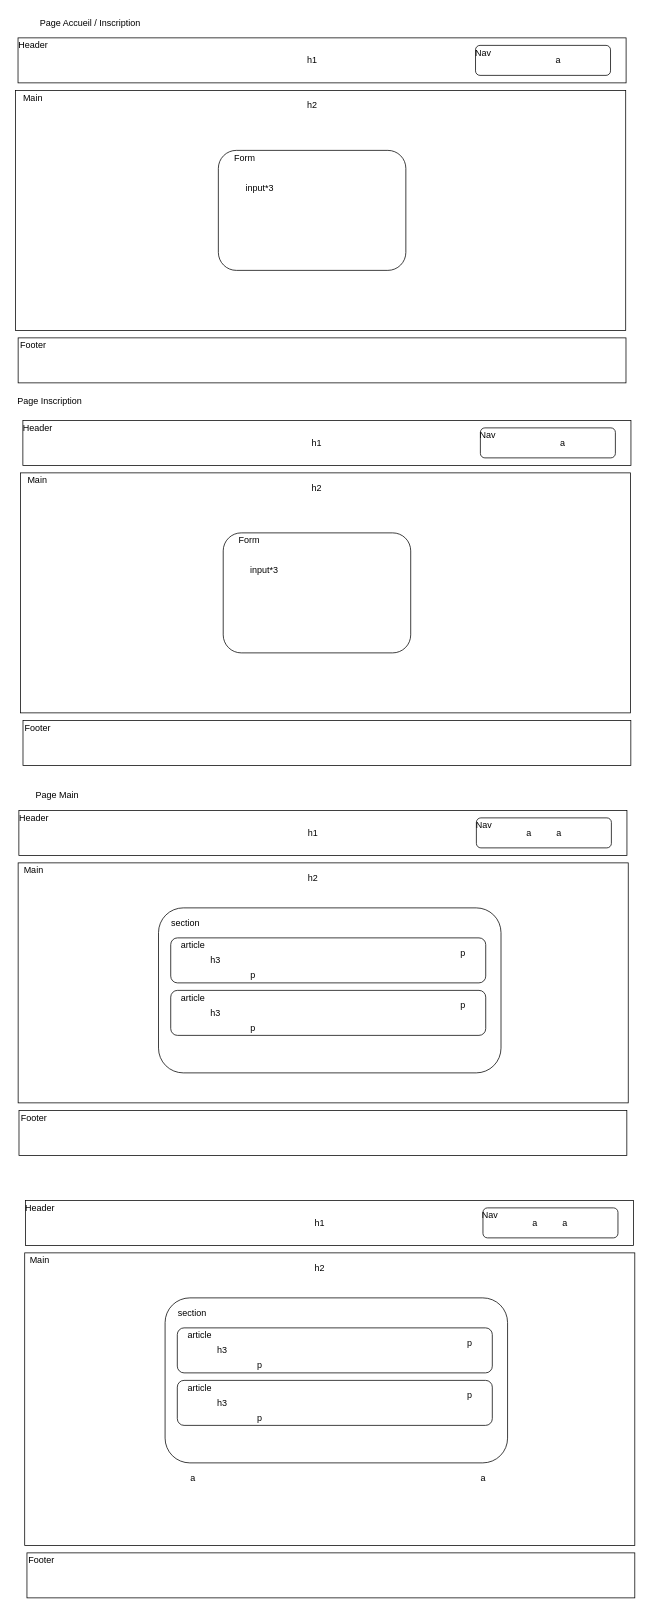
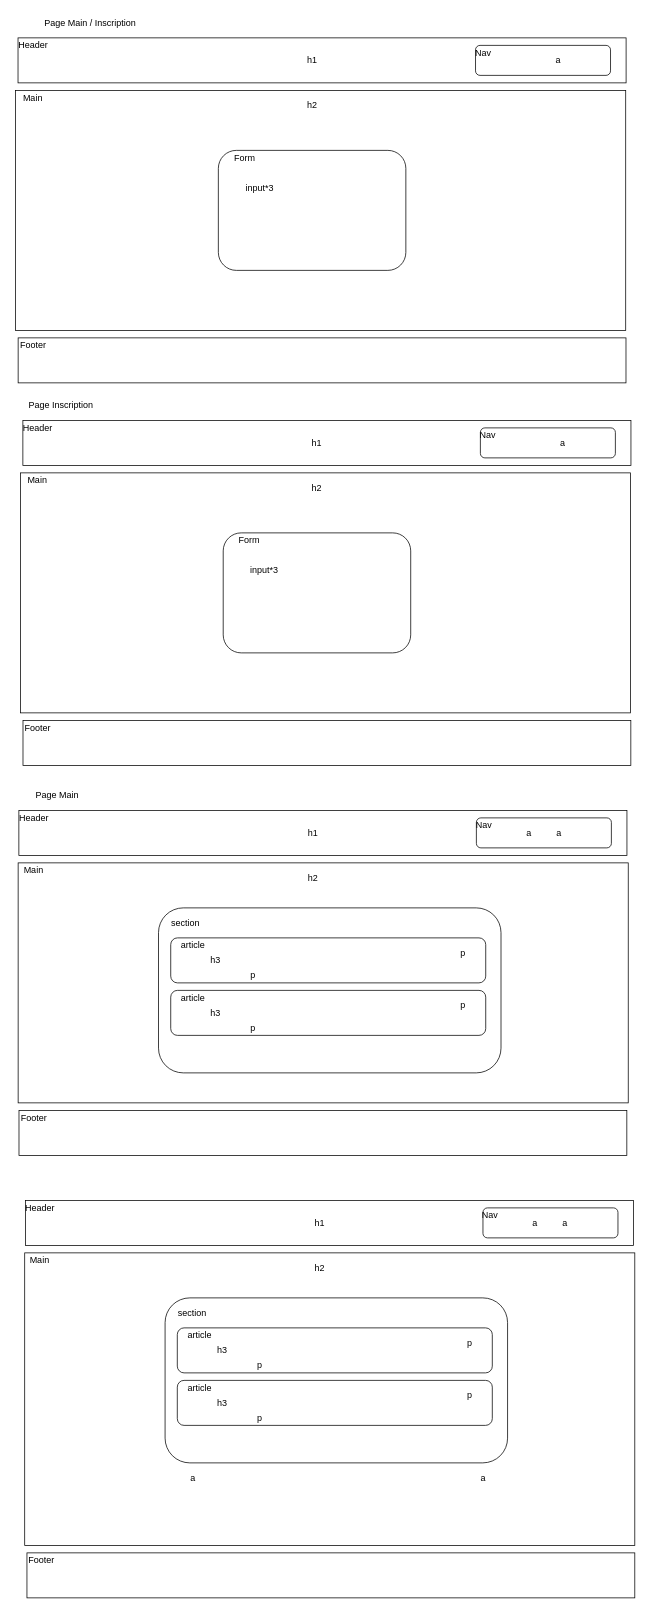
(90, 23) -> (90, 23)
(50, 402) -> (61, 405)
